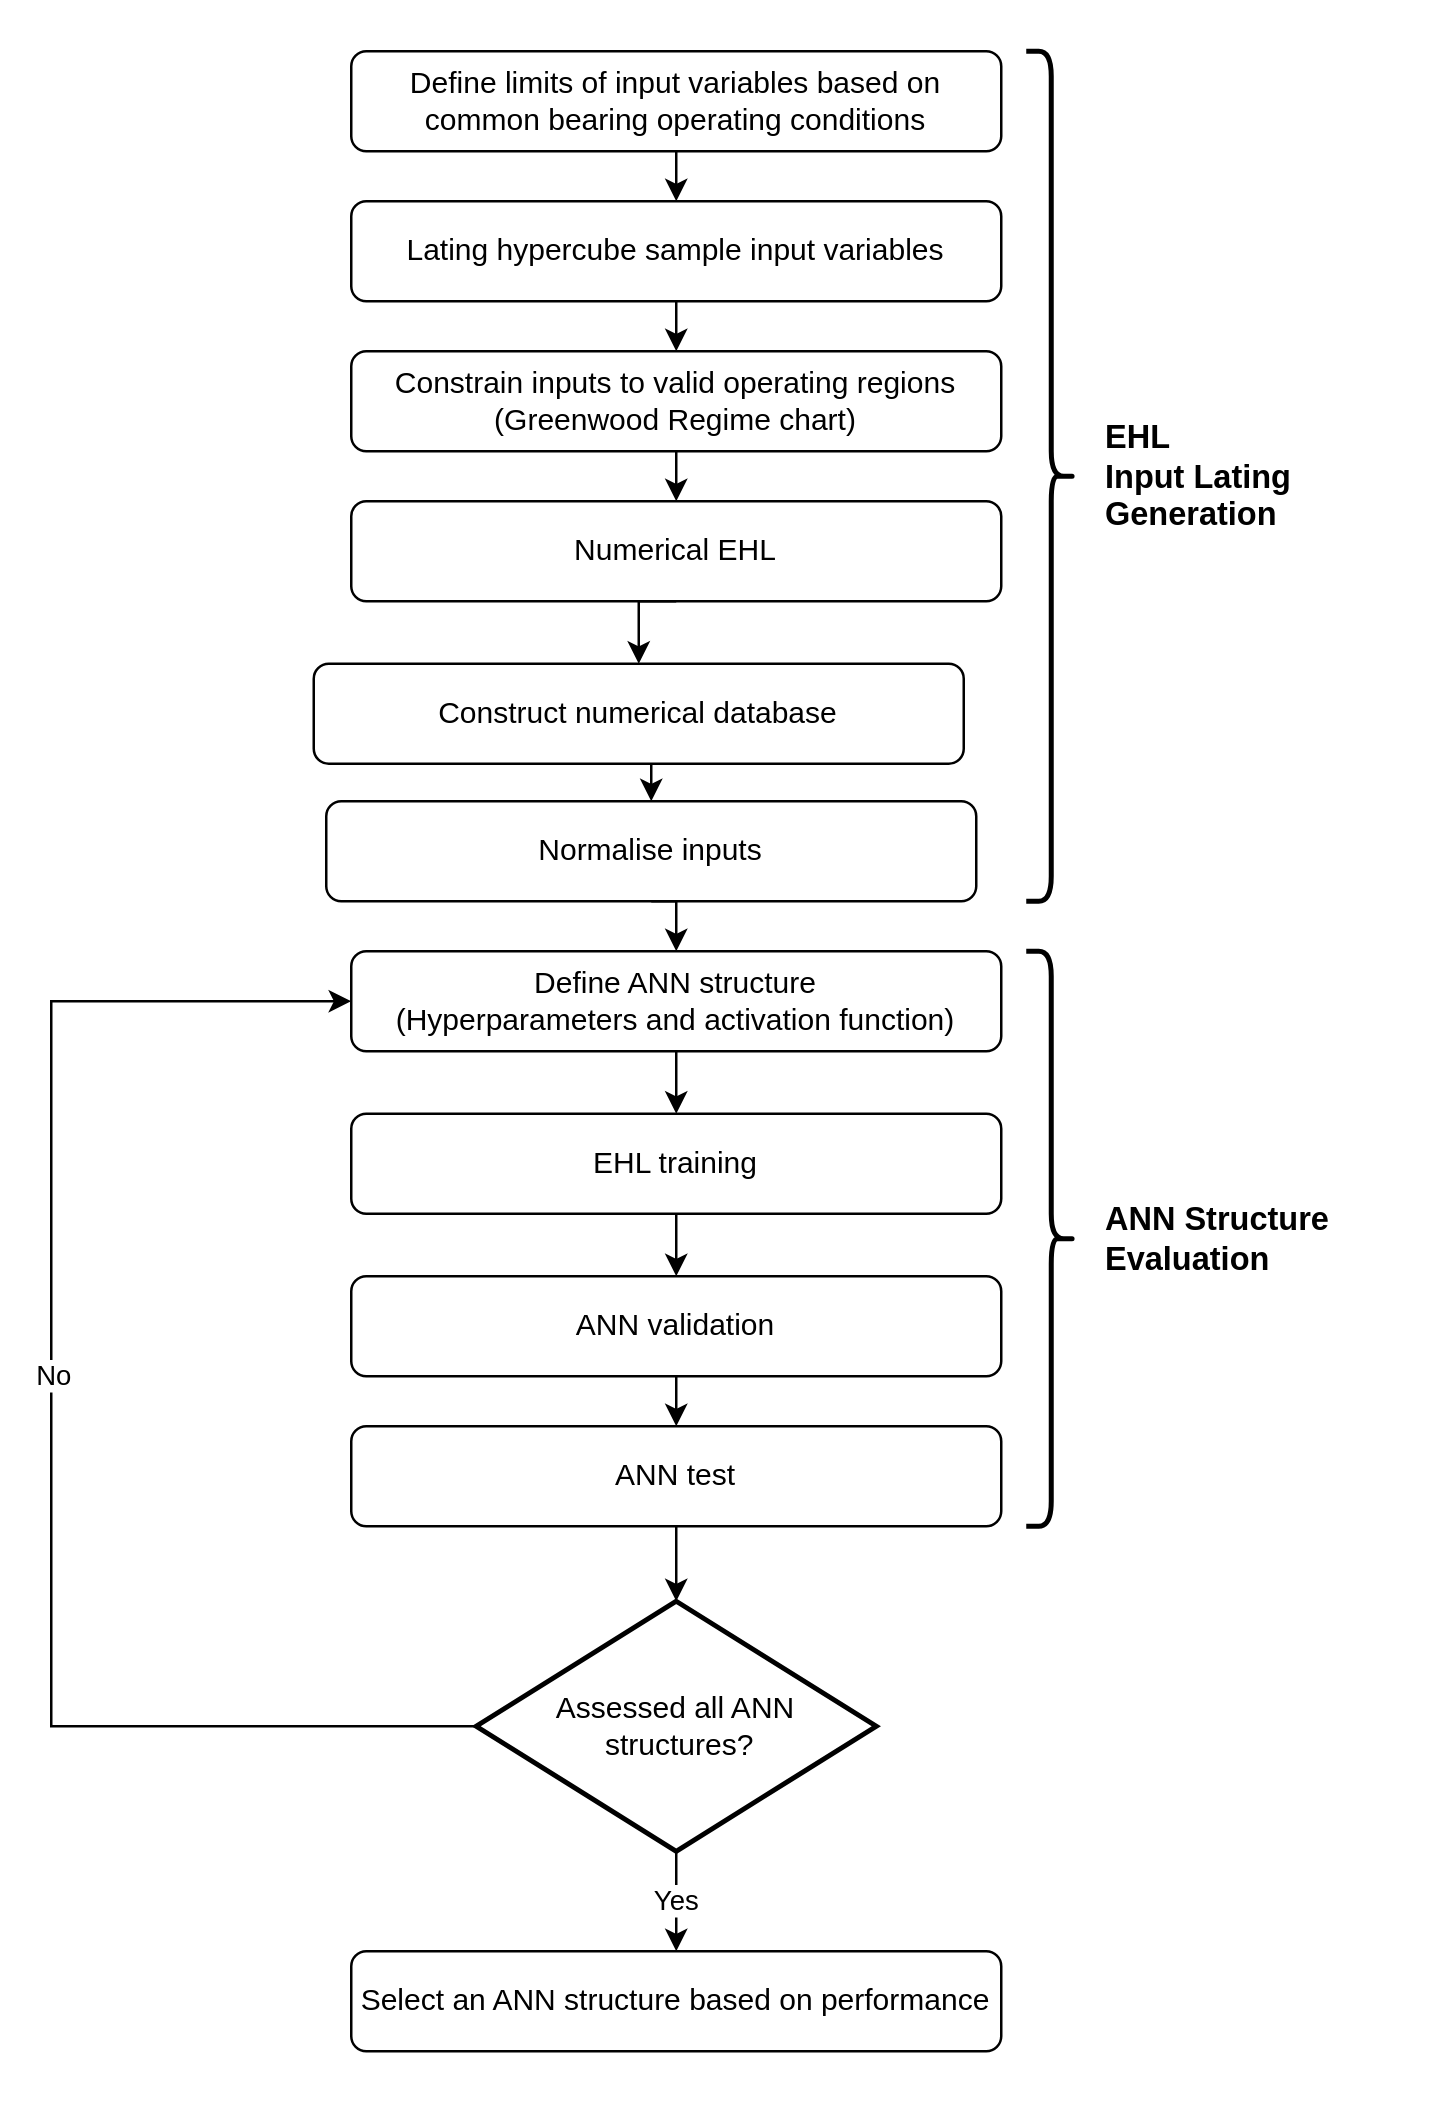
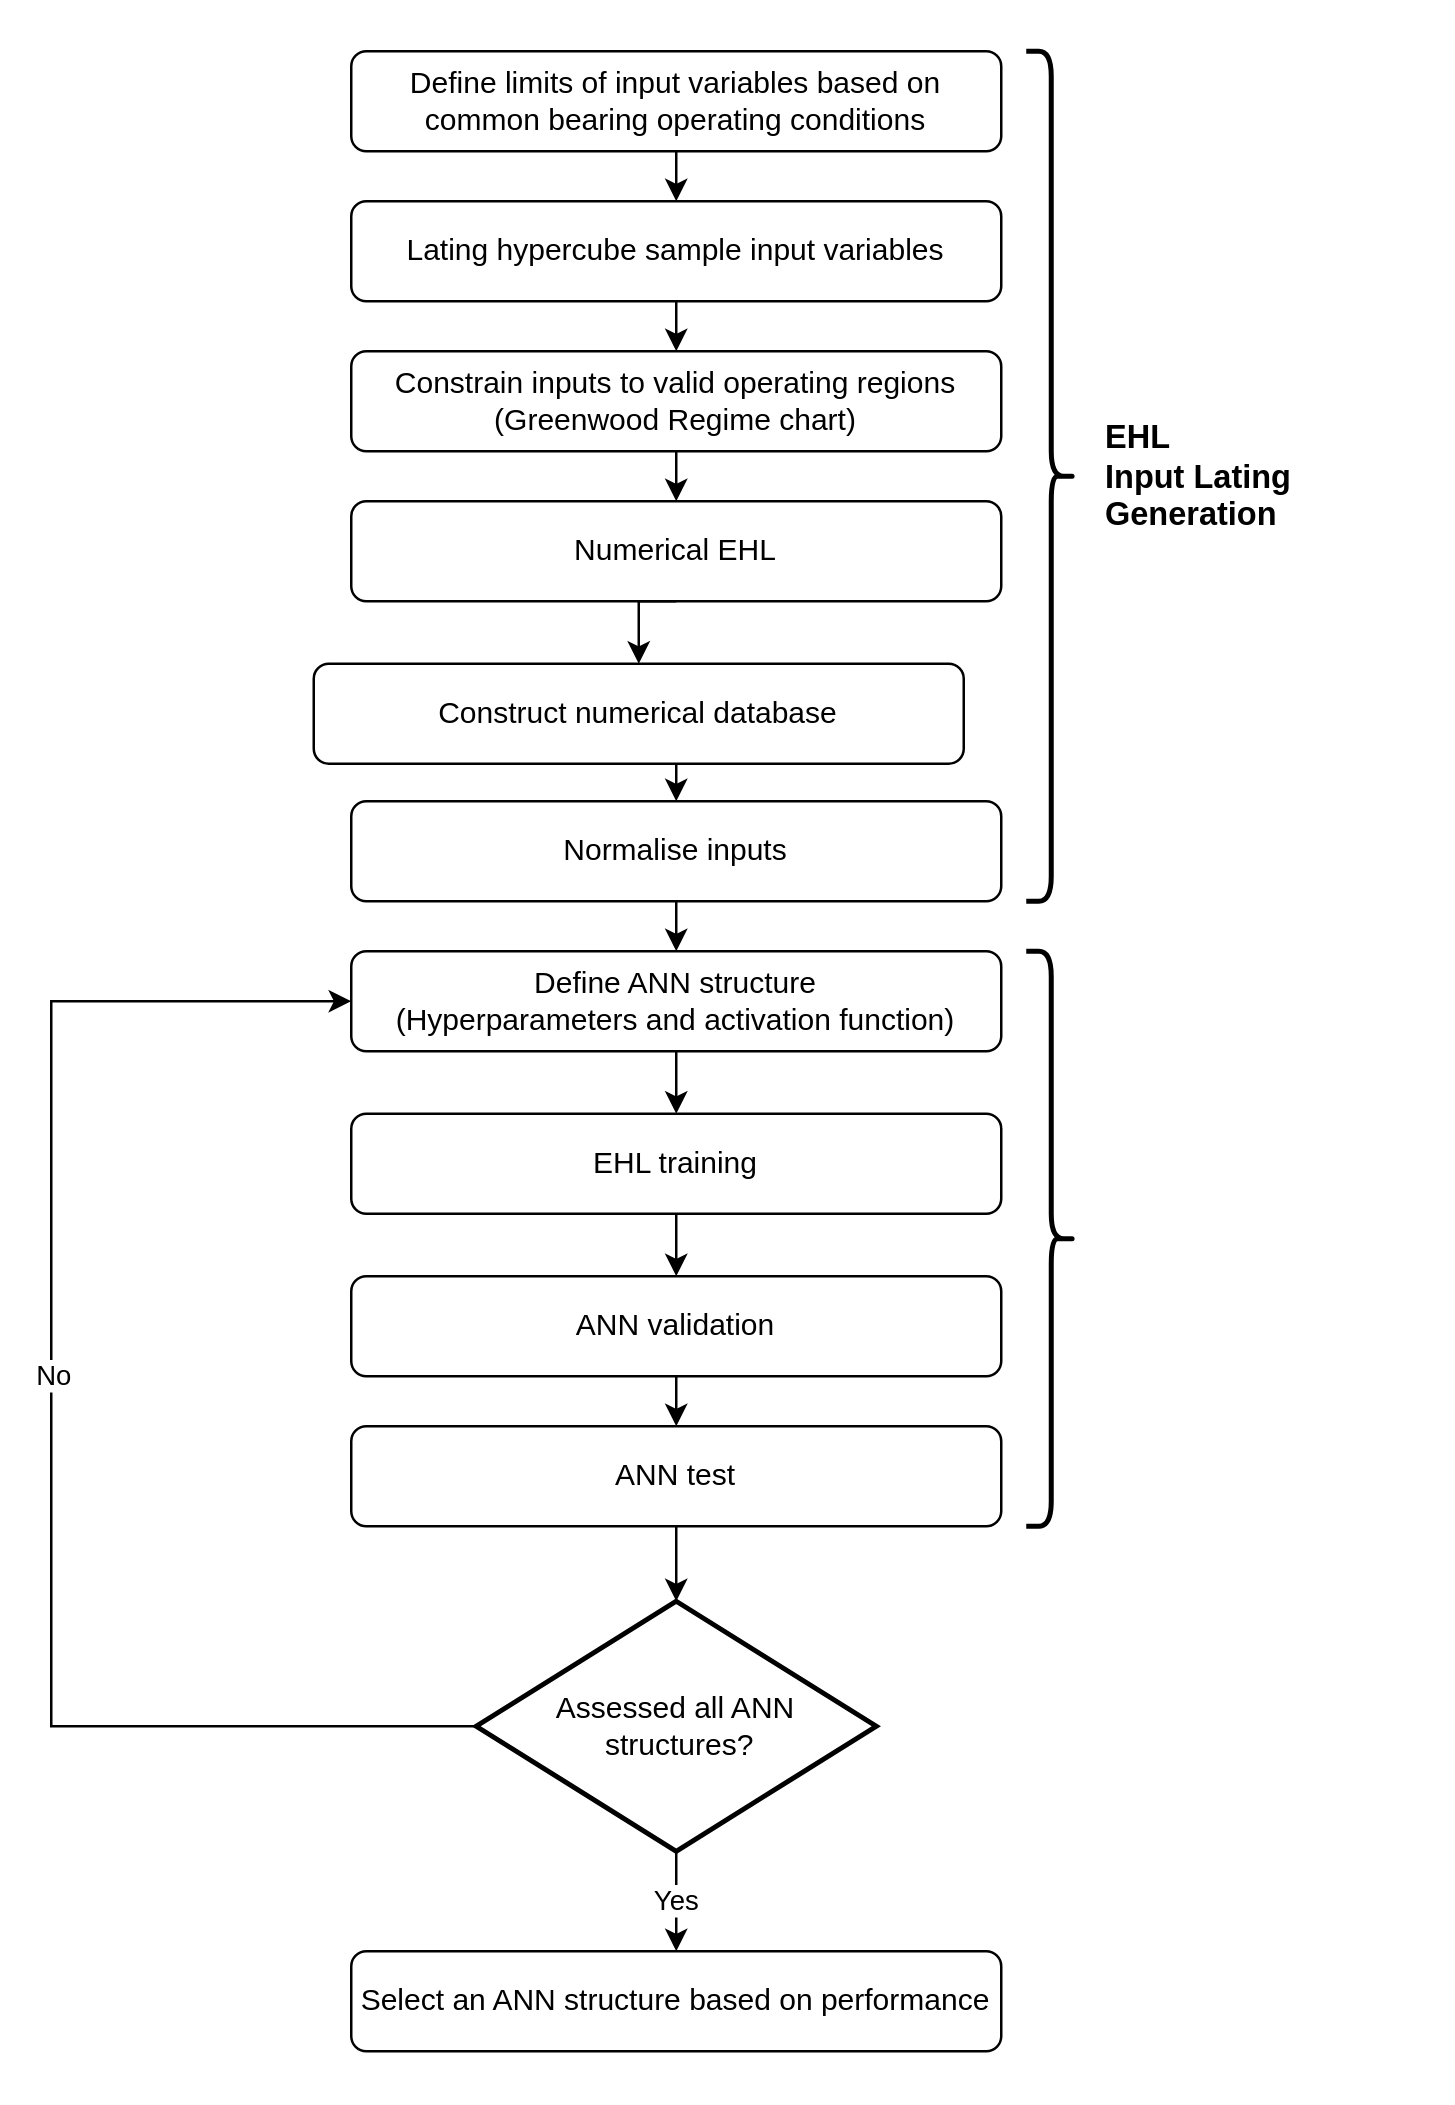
(651, 851) -> (676, 851)
(1251, 1239) -> none
